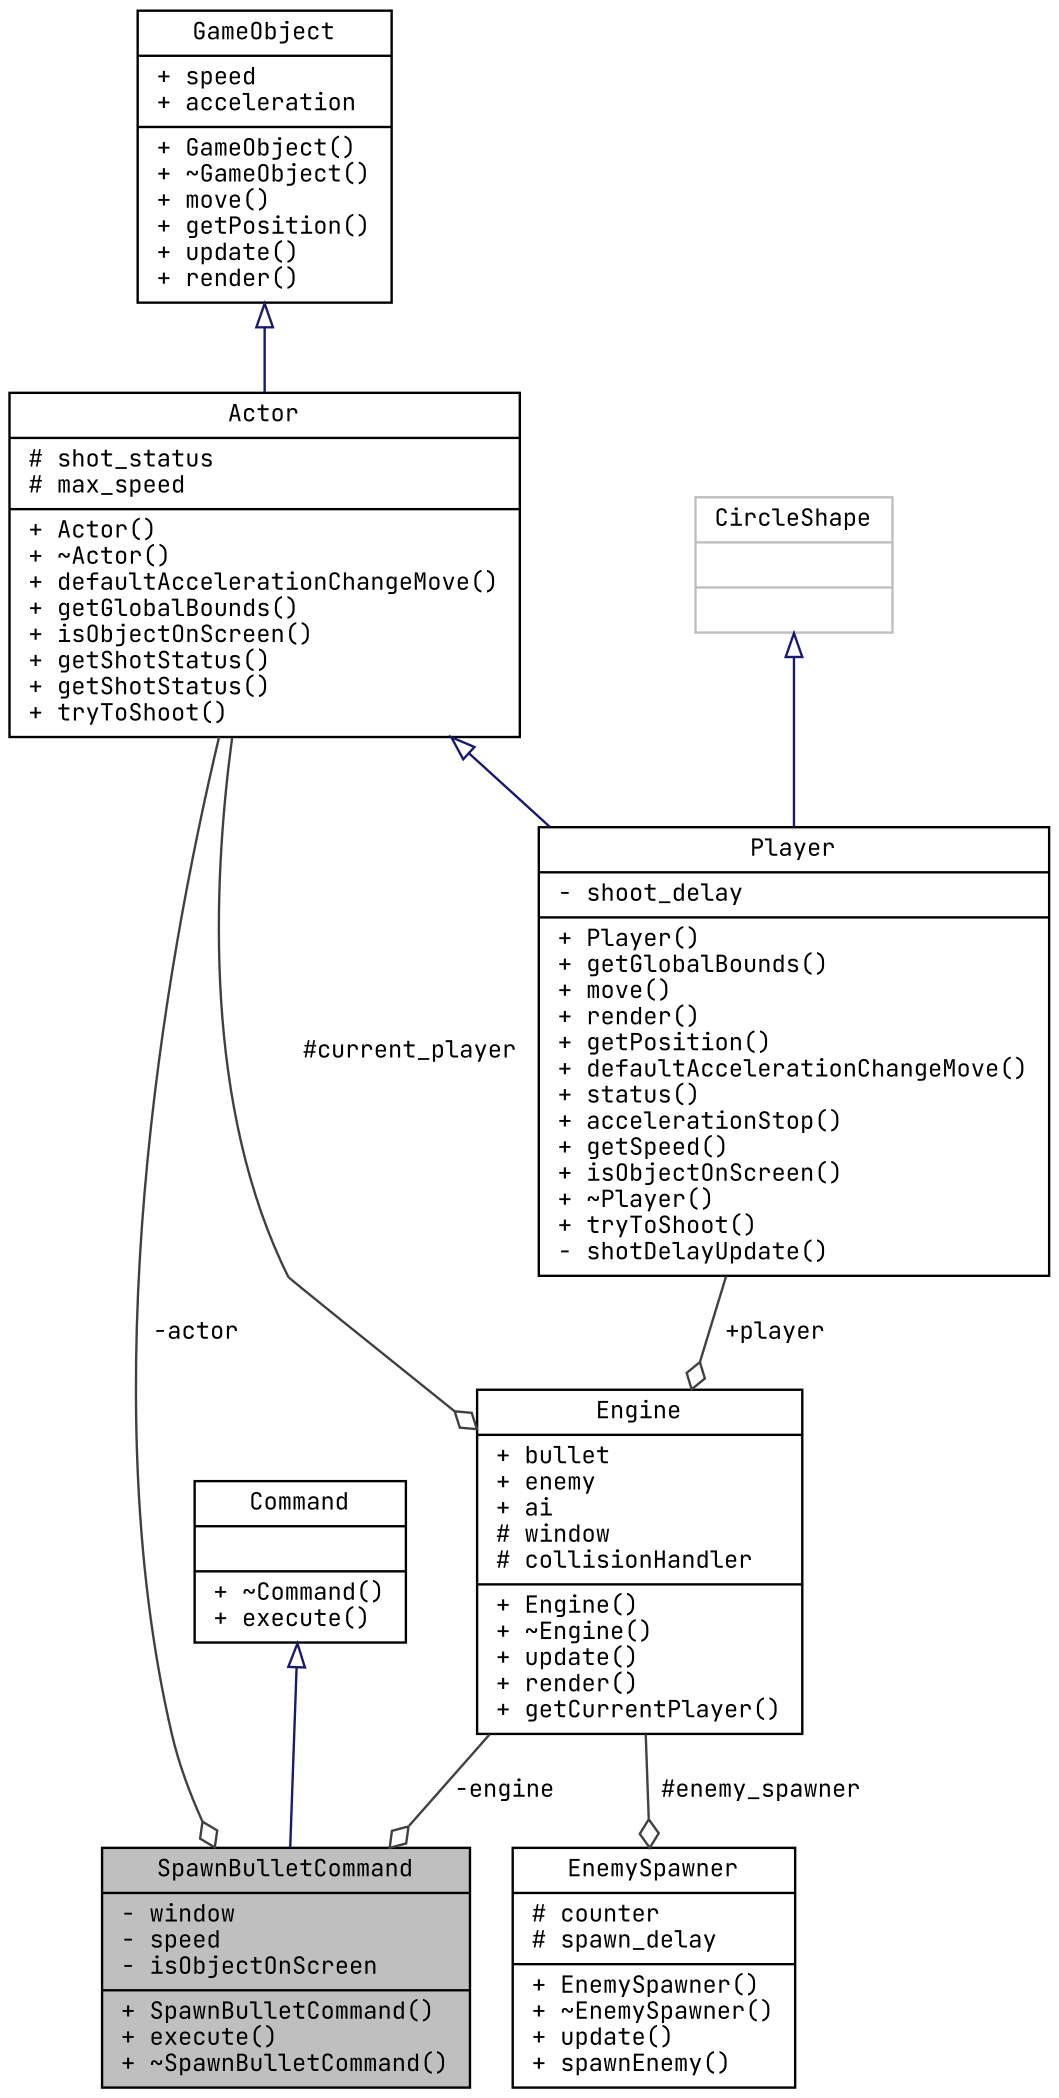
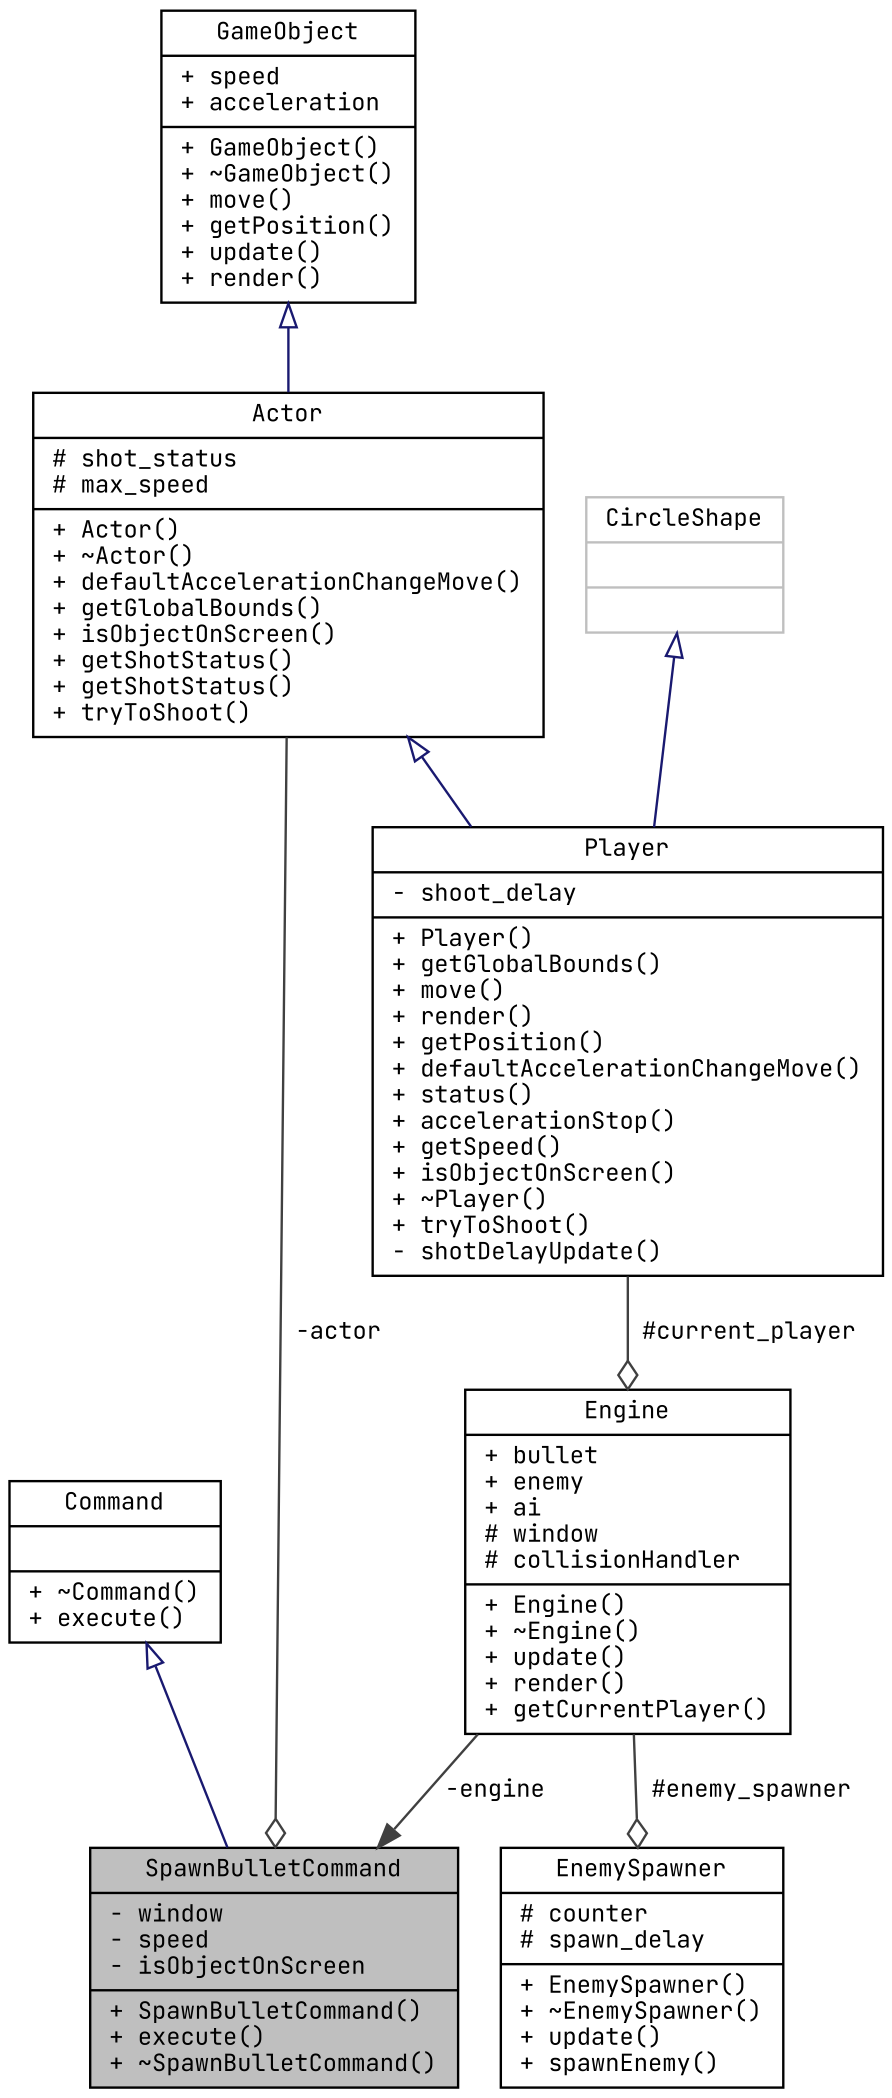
(237, 1117) -> none
(769, 1333) -> (743, 1333)
(449, 1780) -> (436, 1782)
